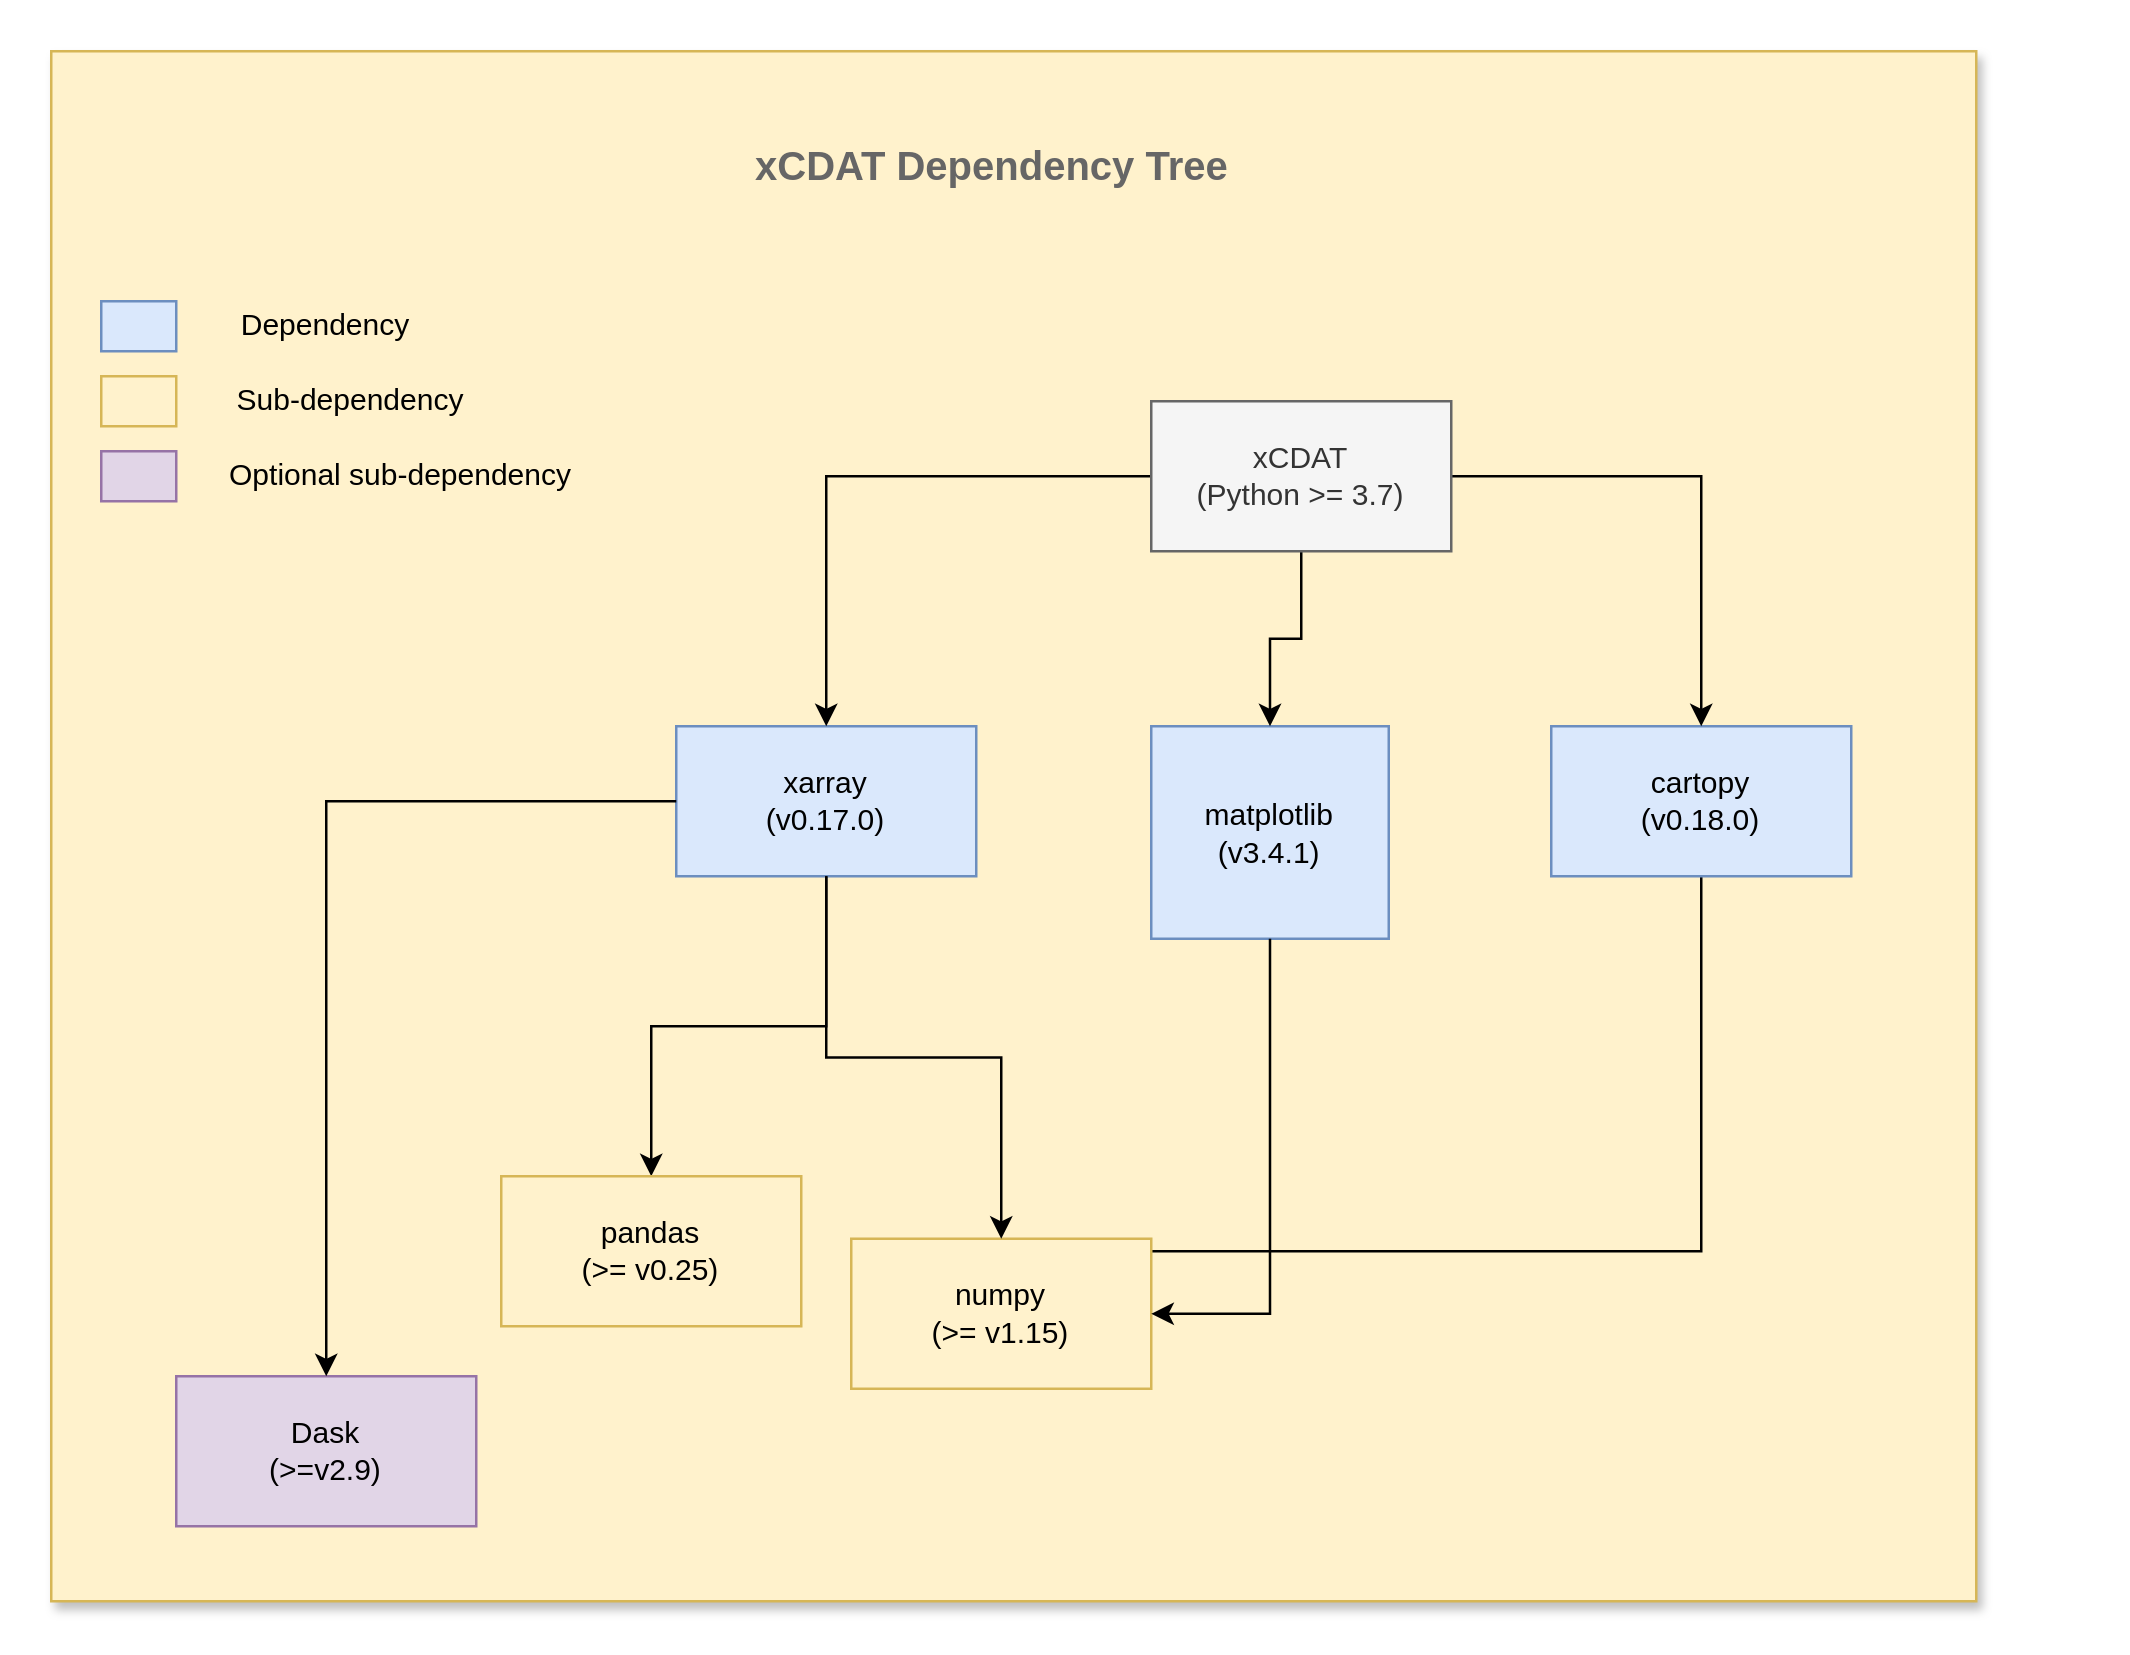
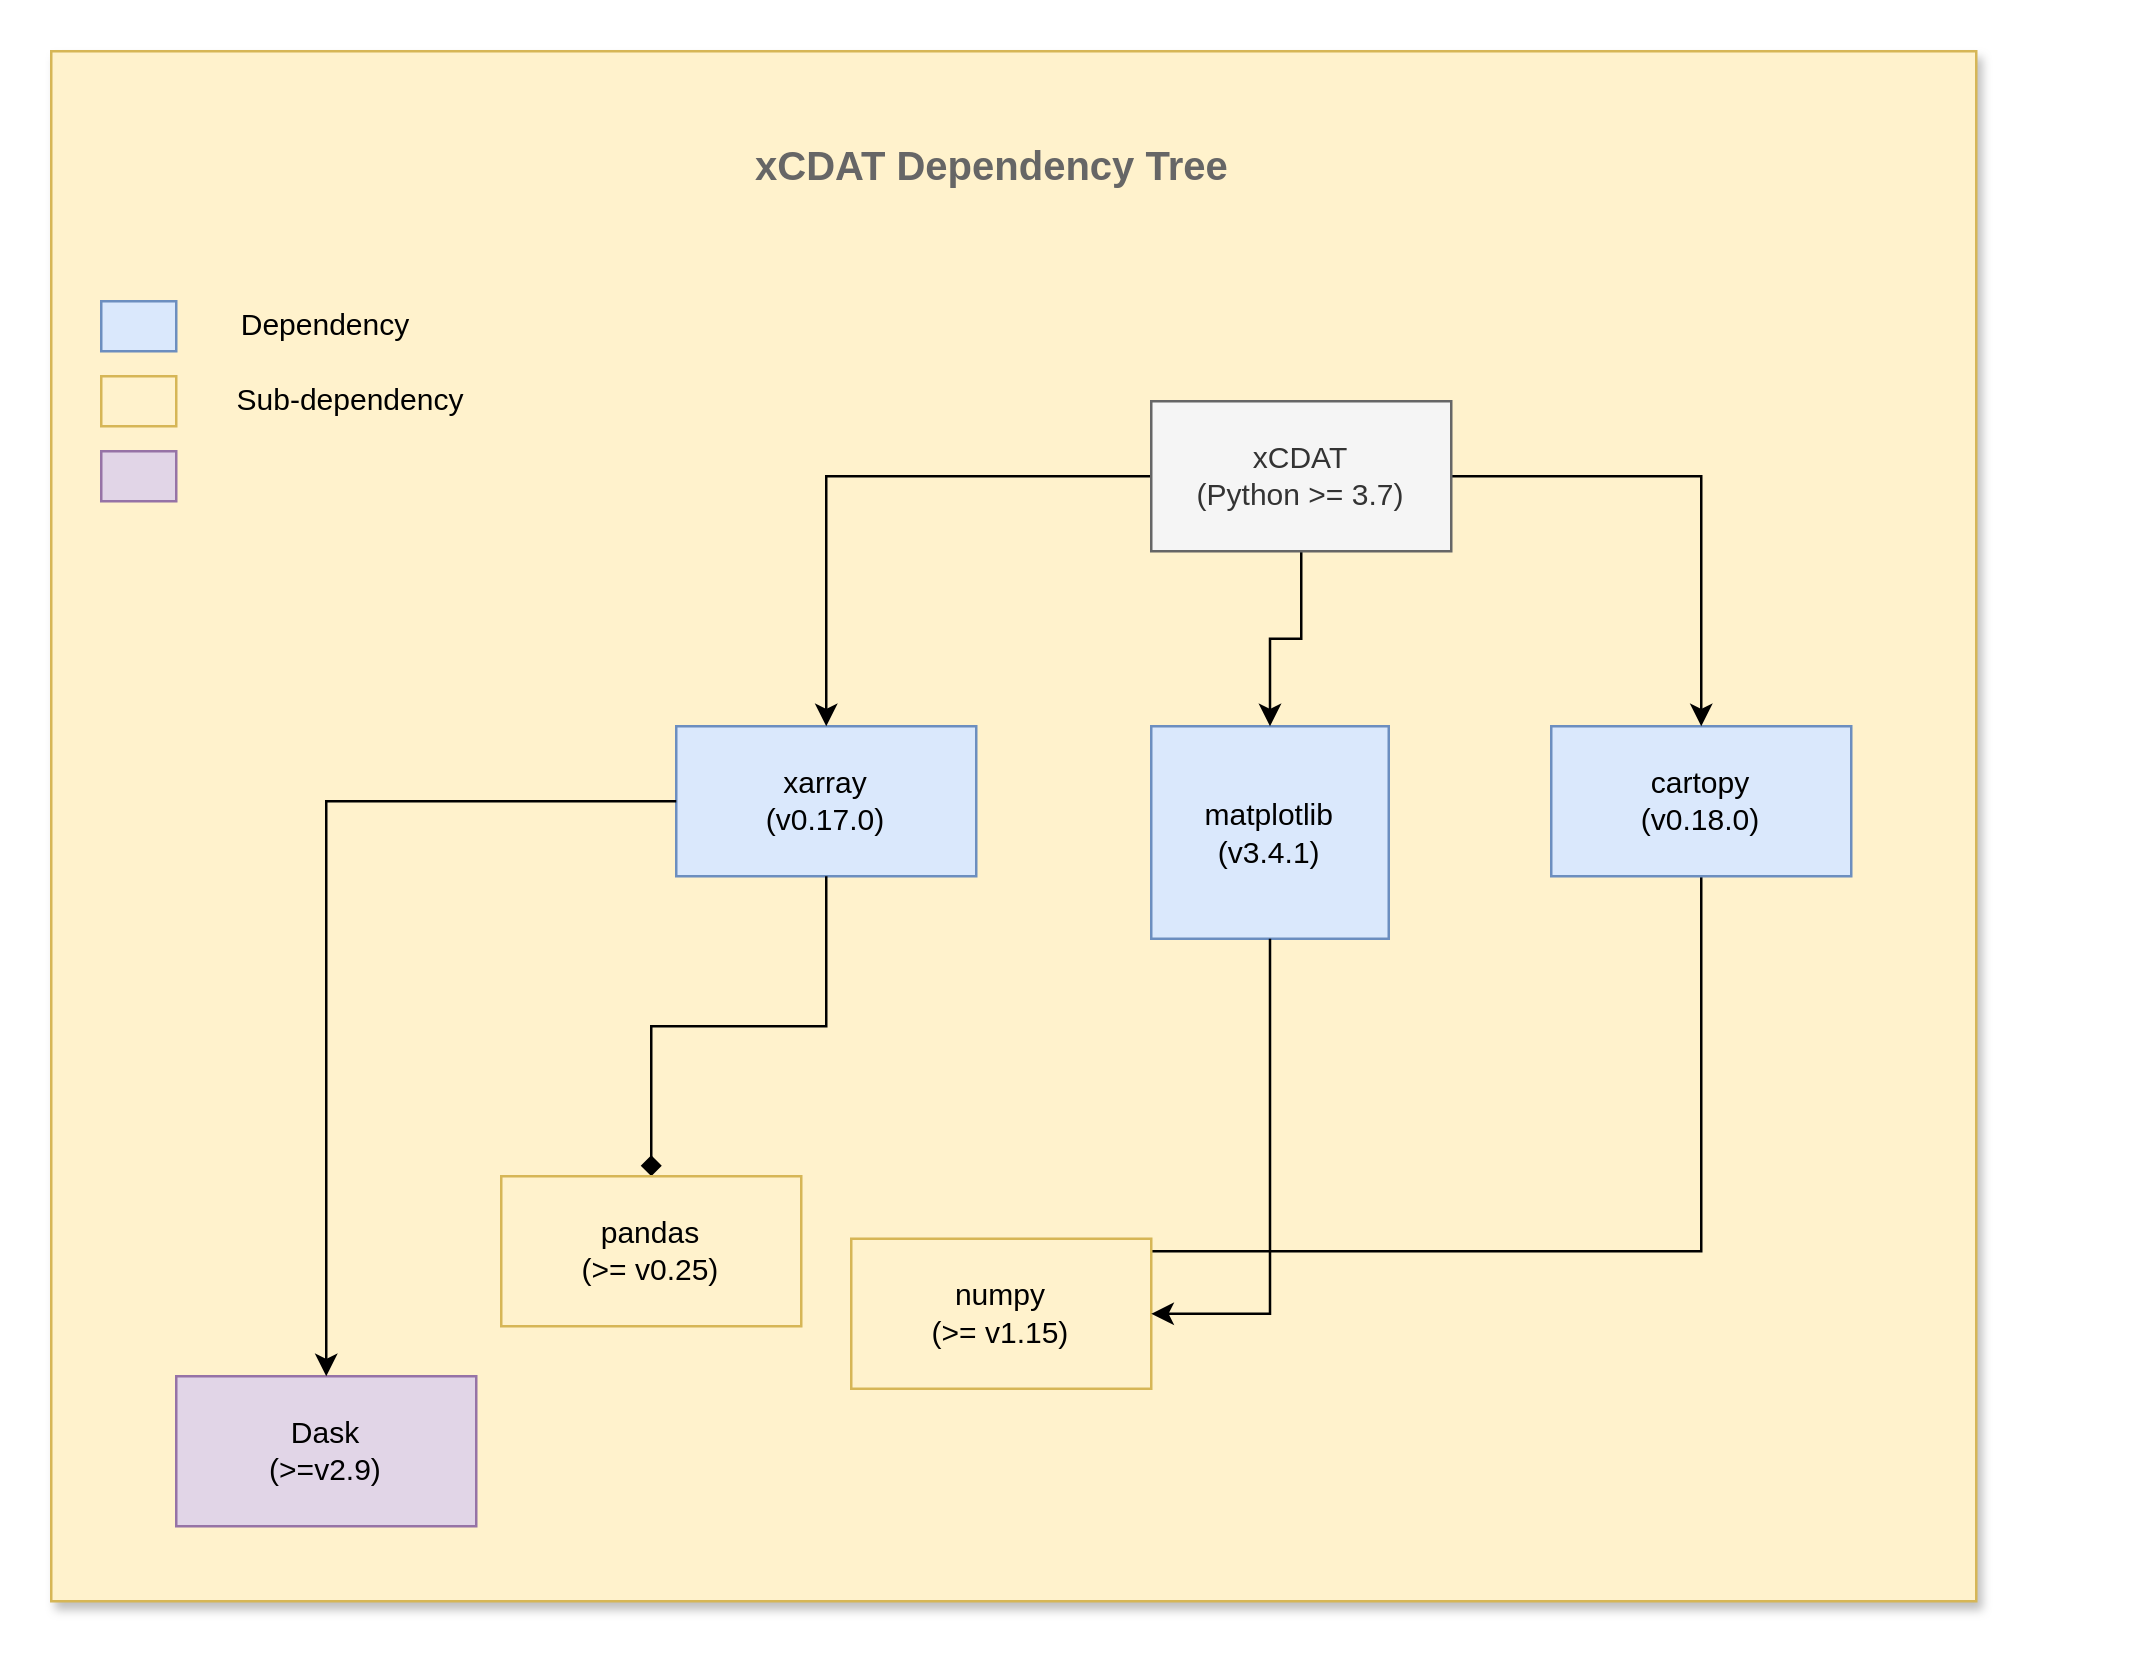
(401, 476) -> none
(982, 1058) -> none
(651, 1157) -> (651, 1156)
